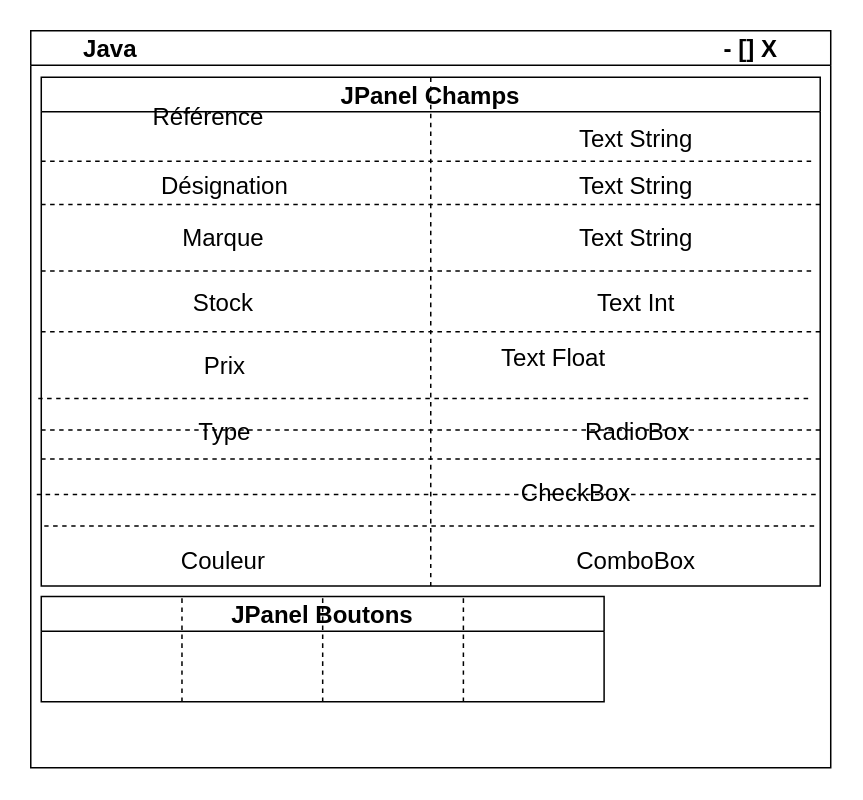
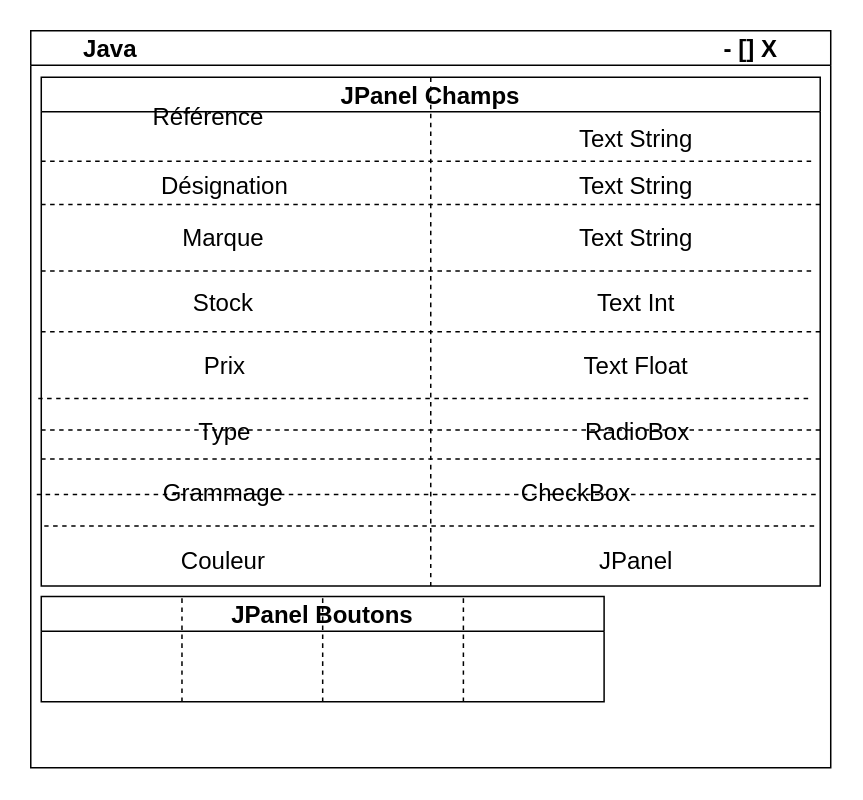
(553, 357) -> (635, 365)
none -> (223, 492)
(636, 560) -> (636, 560)
